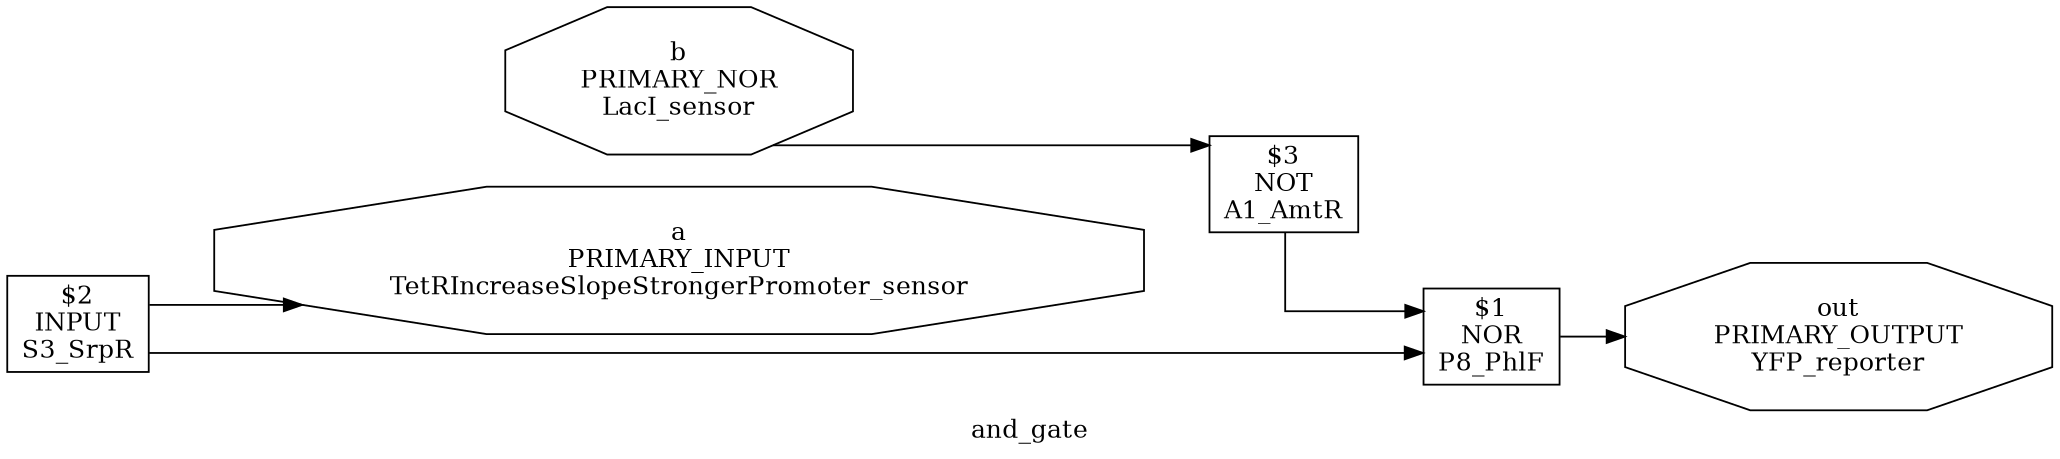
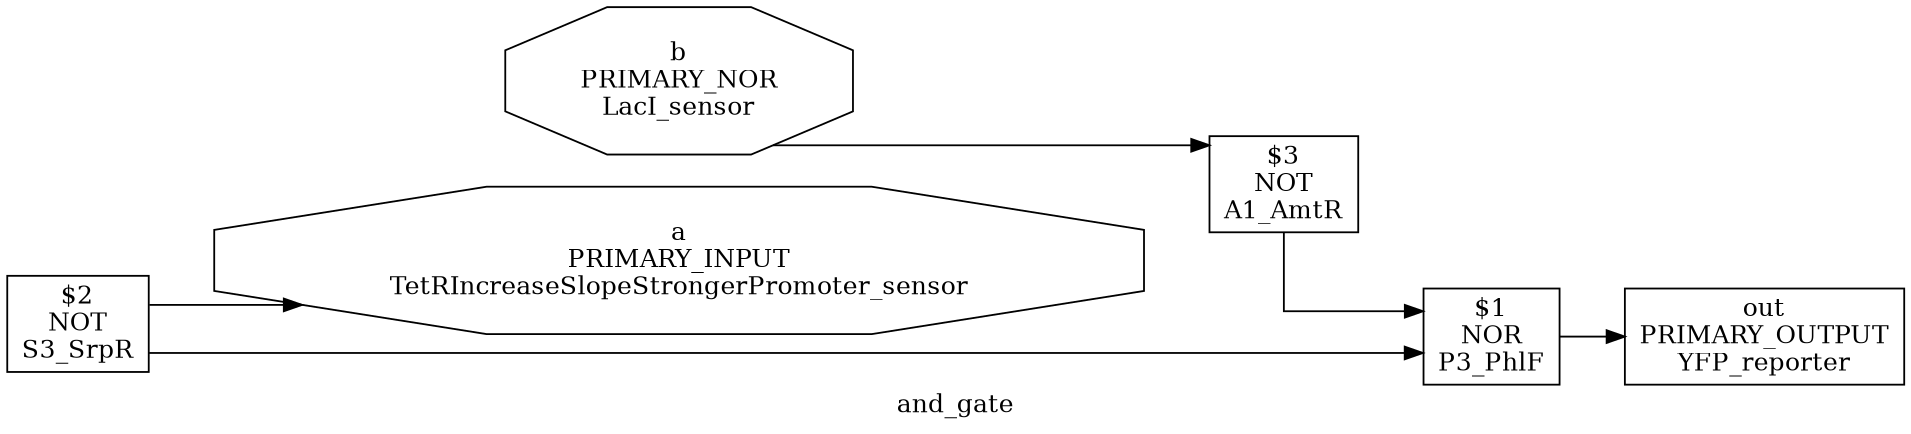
(78, 324) -> (78, 324)
(1492, 337) -> (1492, 337)
(1839, 337) -> (1765, 337)
